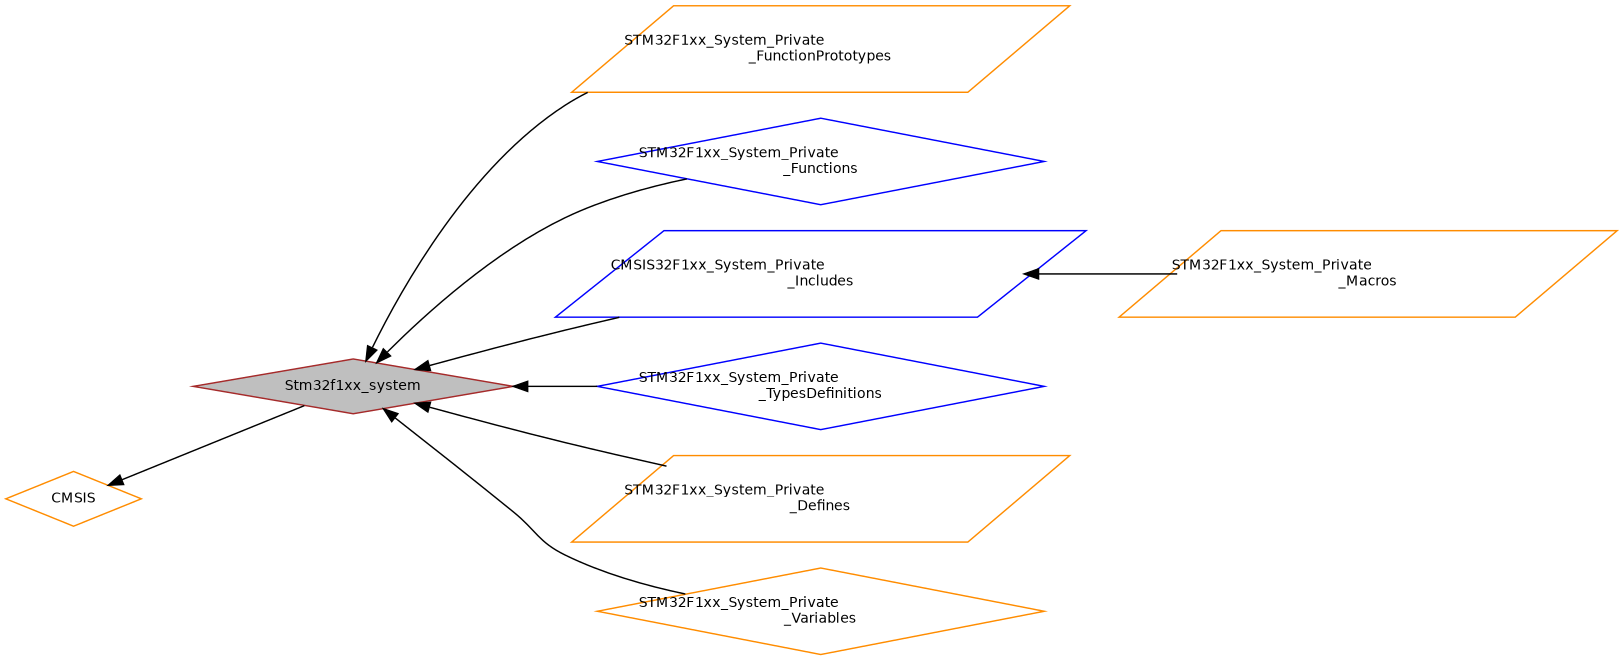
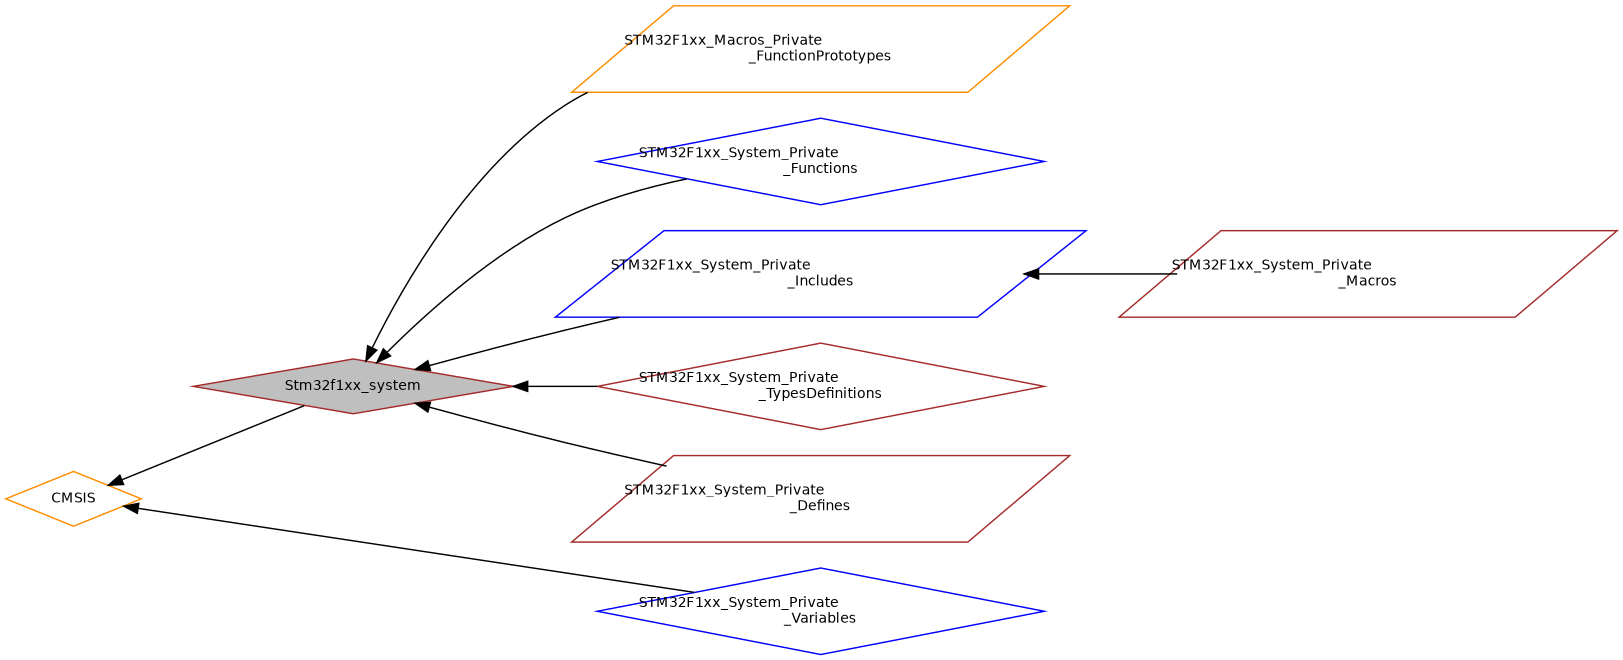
(821, 49) -> (821, 49)
(821, 274) -> (821, 274)
(1368, 274) -> (1368, 274)
(821, 386) -> (821, 386)
(821, 499) -> (821, 499)
(529, 527) -> (416, 550)
(821, 611) -> (821, 611)
